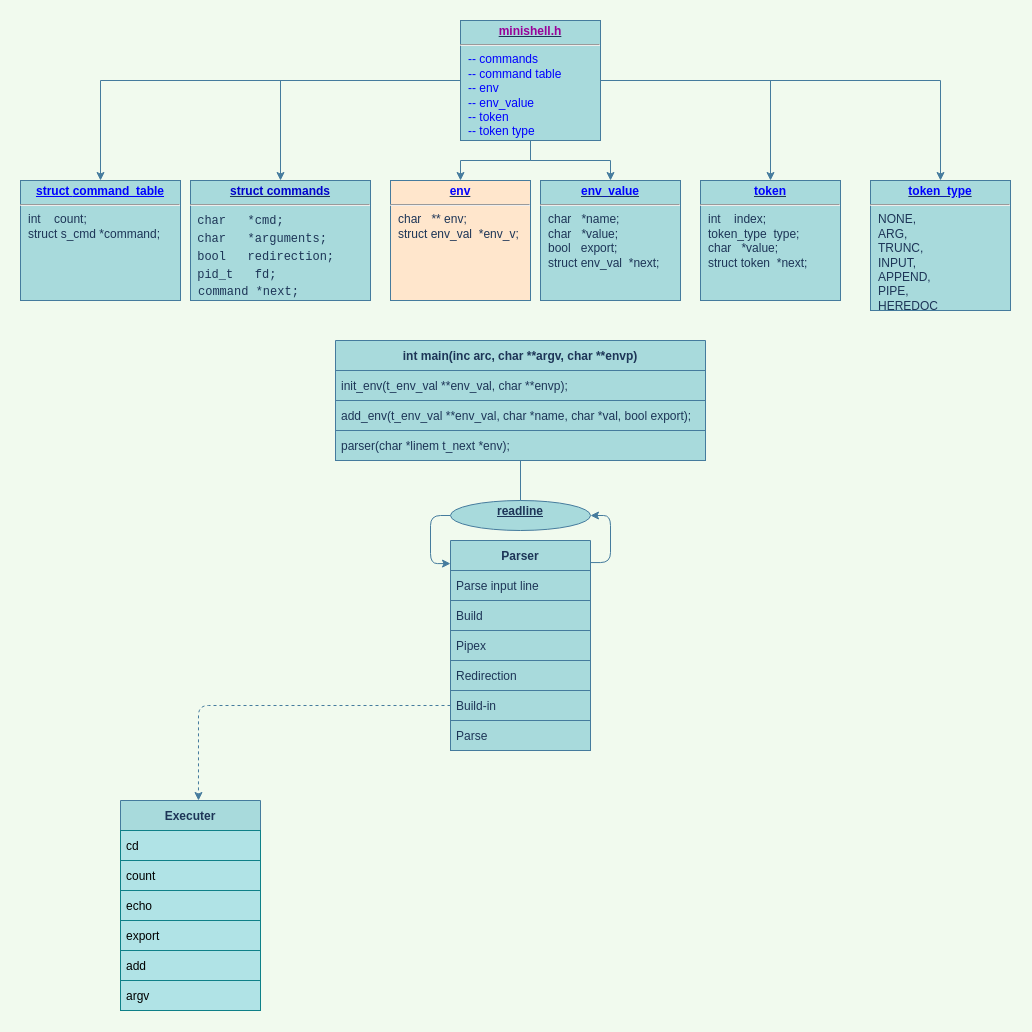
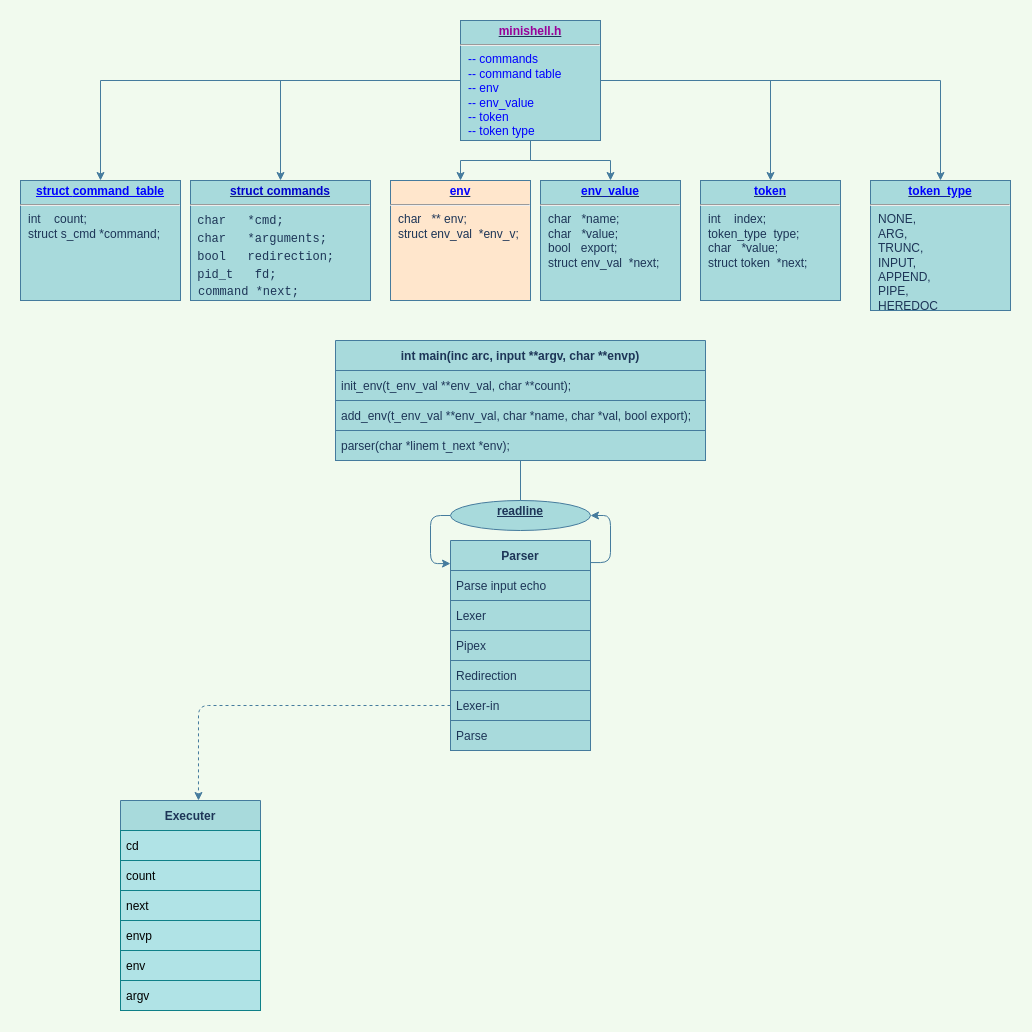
(520, 356) -> (520, 356)
(471, 386) -> (475, 386)
(502, 586) -> (505, 586)
(470, 616) -> (473, 616)
(478, 706) -> (481, 706)
(139, 906) -> (139, 906)
(146, 936) -> (139, 936)
(136, 966) -> (136, 966)
